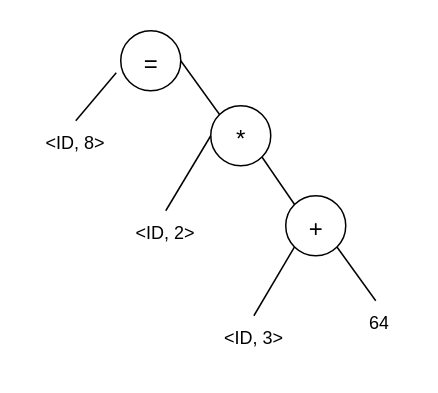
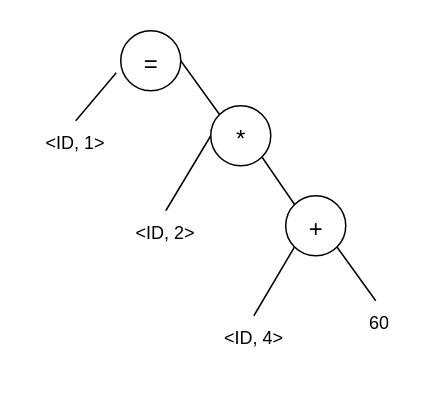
(76, 143) -> (76, 143)
(380, 323) -> (380, 323)
(254, 338) -> (254, 338)
